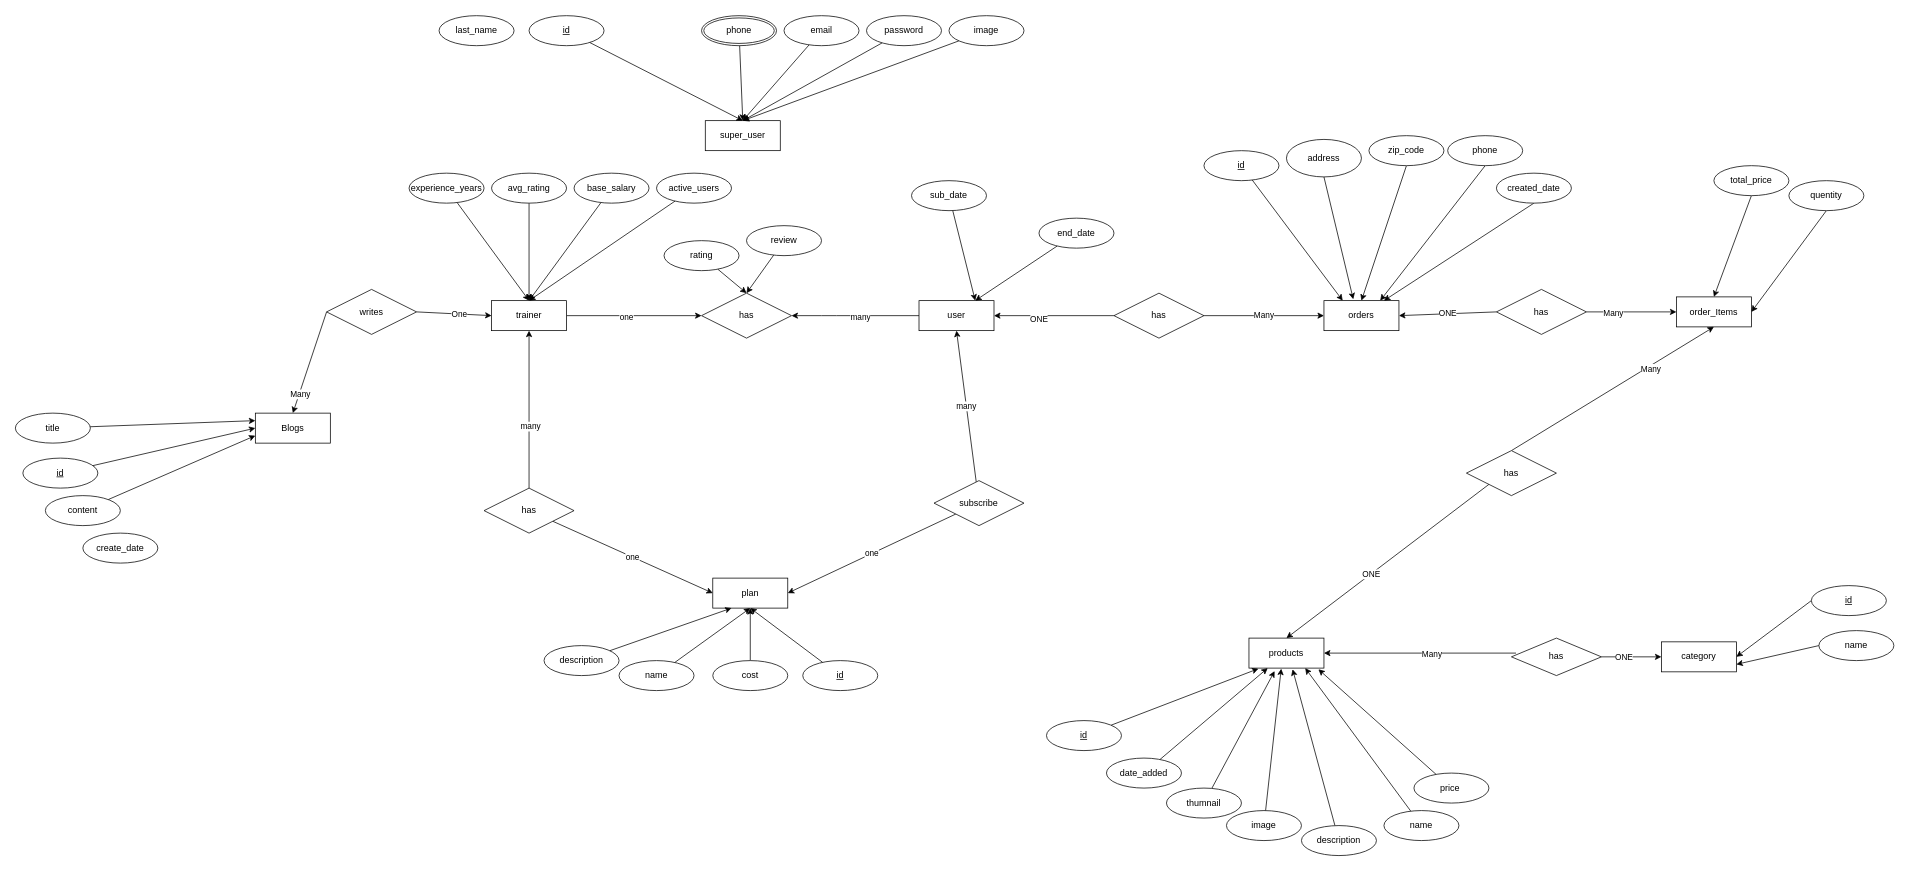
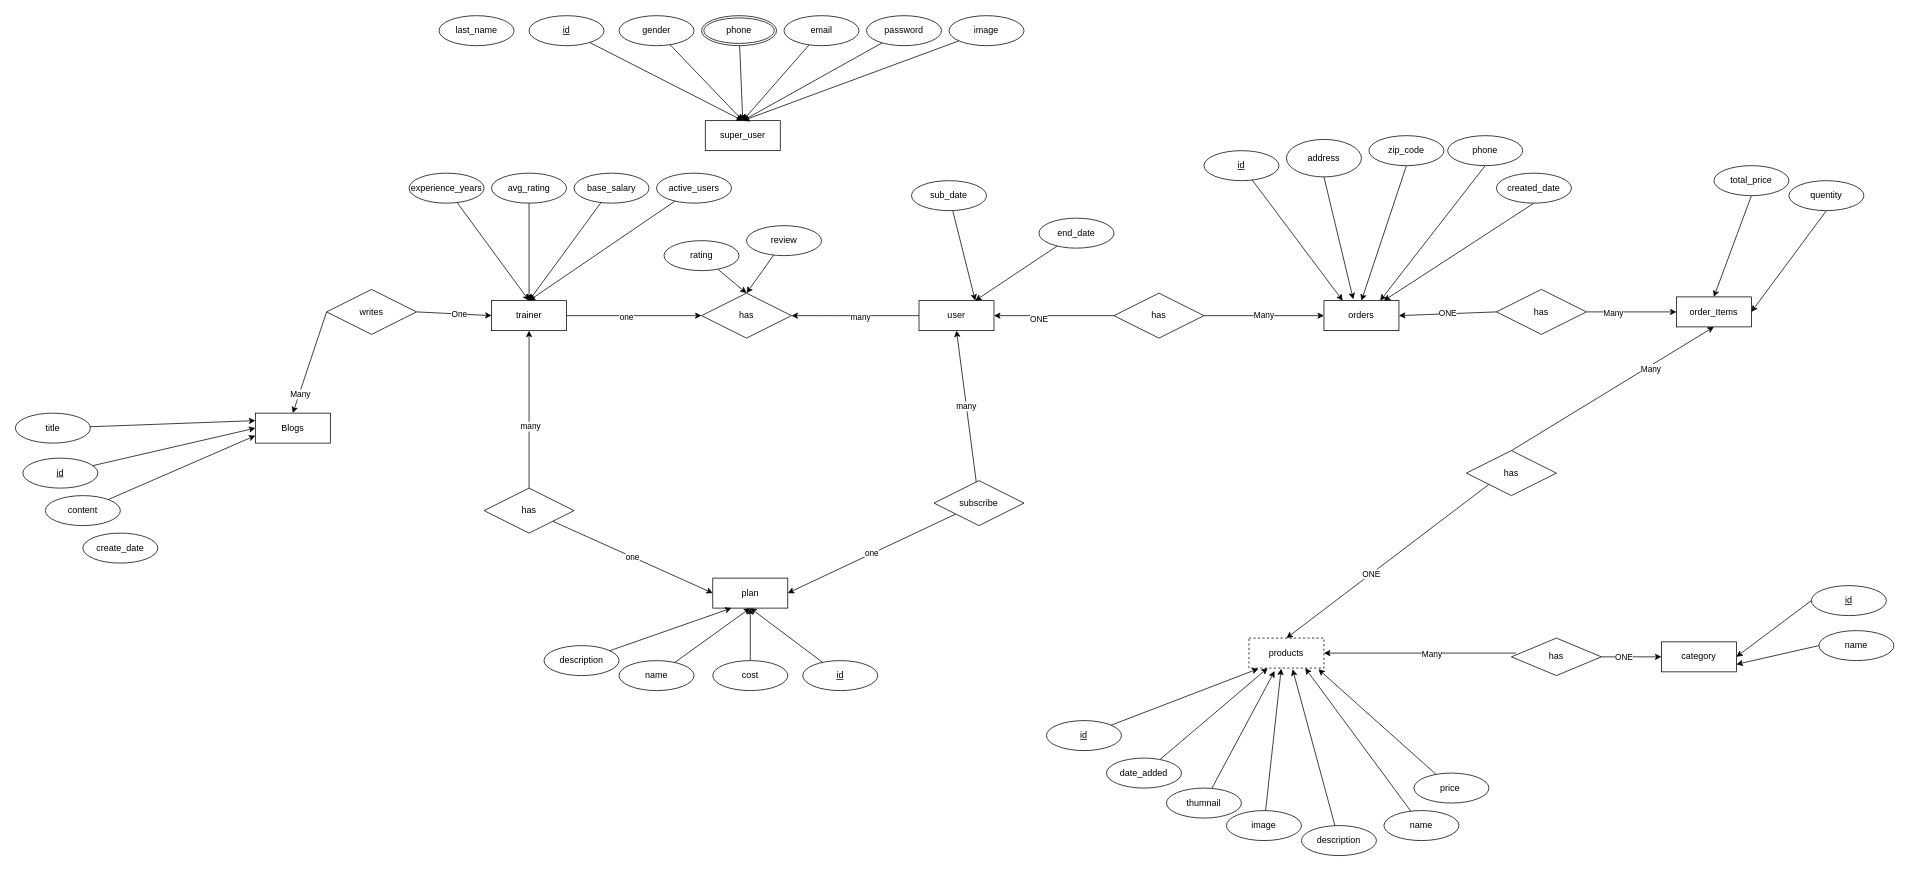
none -> (657, 30)
none -> (705, 81)
(1287, 653) -> (1287, 653)
